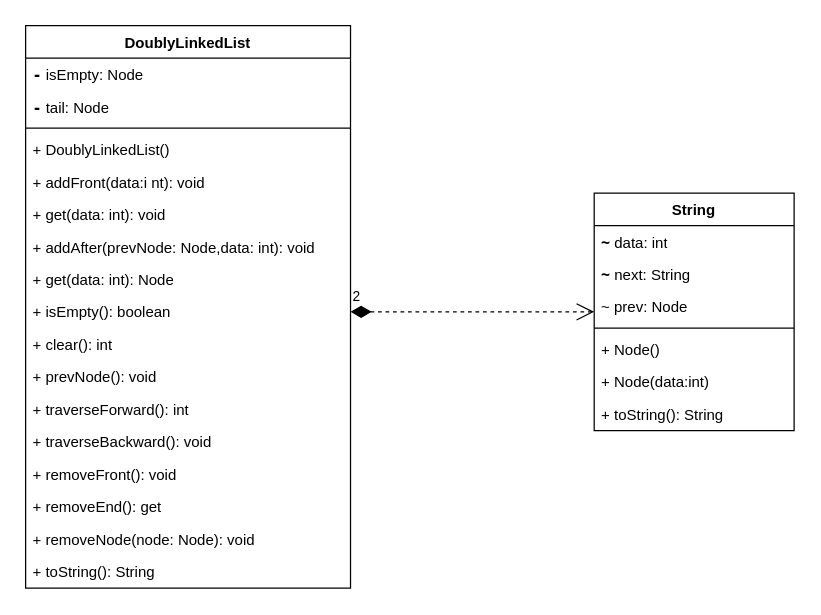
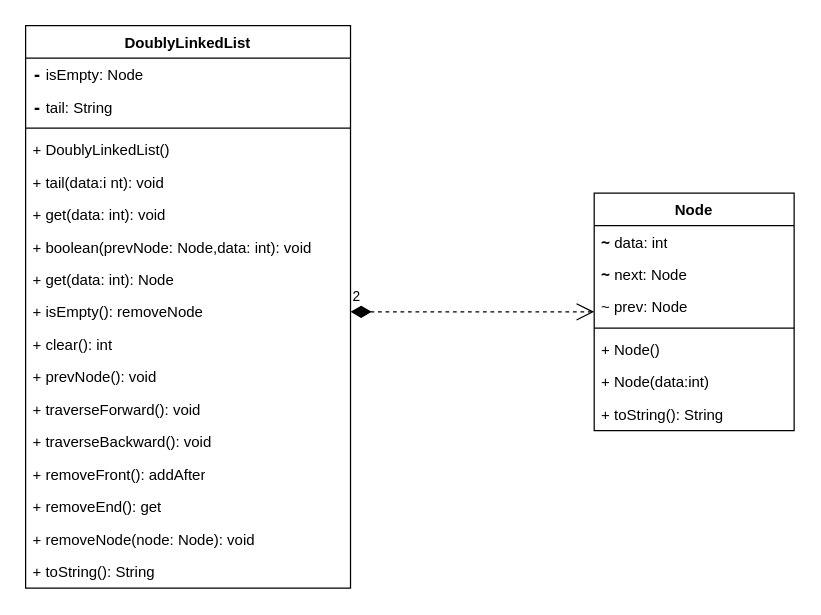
(74, 108) -> (80, 108)
(133, 183) -> (112, 183)
(694, 211) -> (694, 211)
(189, 257) -> (184, 248)
(655, 276) -> (648, 276)
(107, 313) -> (122, 313)
(126, 411) -> (130, 411)
(114, 476) -> (132, 476)
